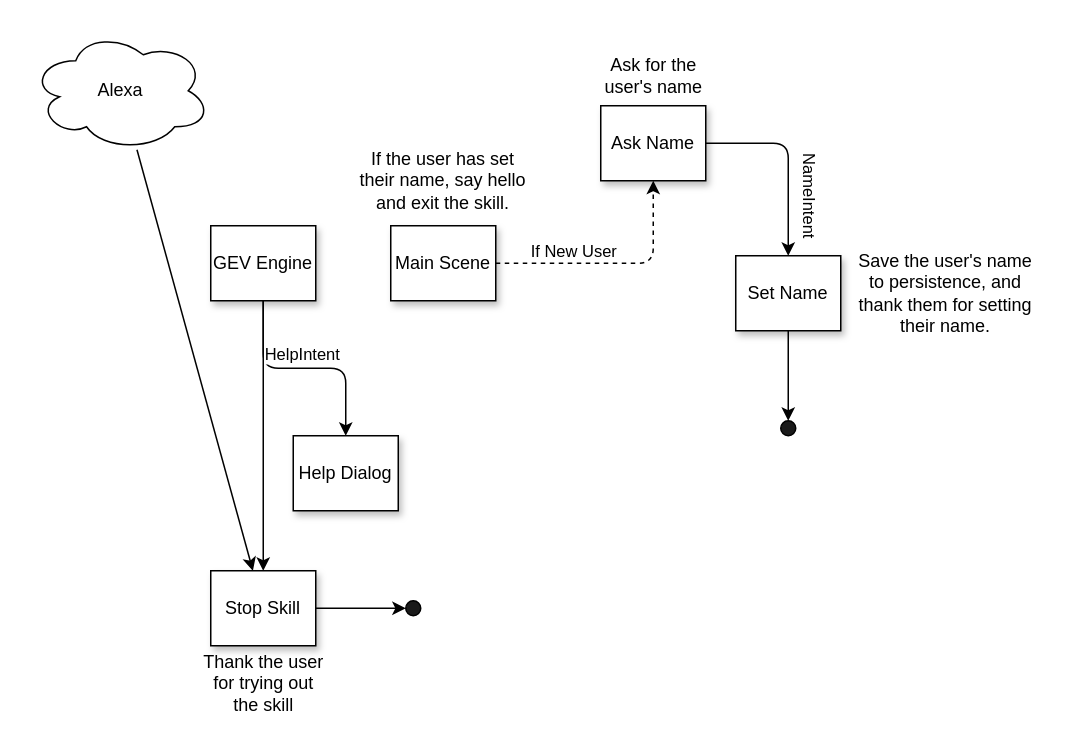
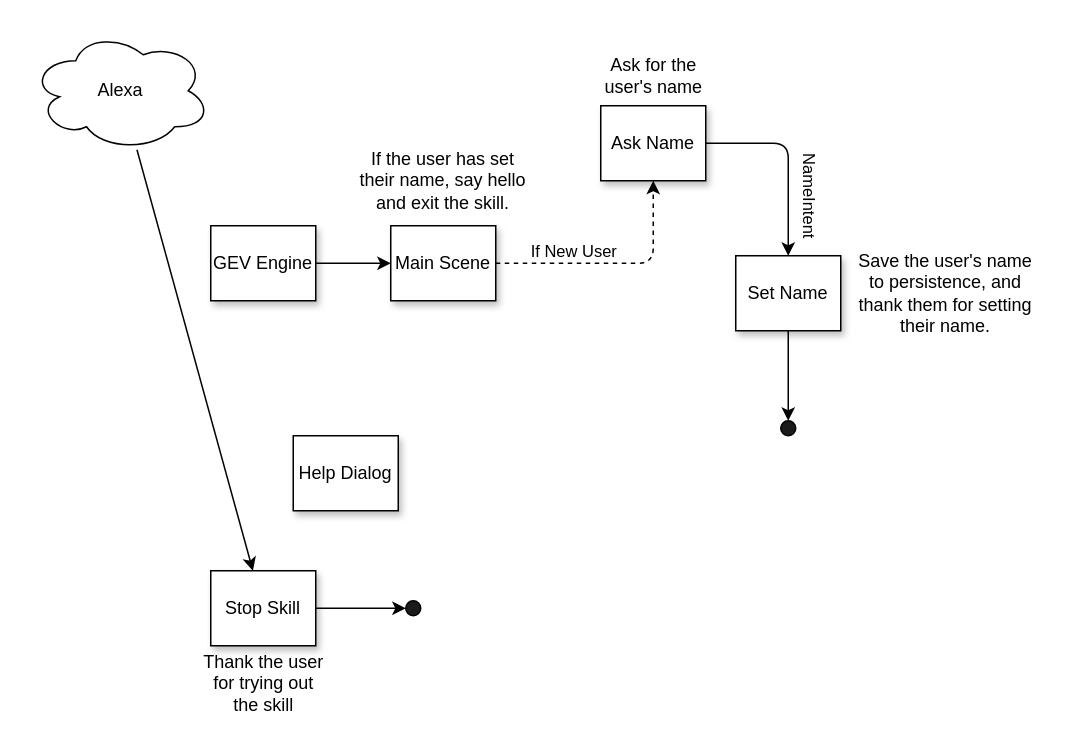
(330, 368) -> none
(263, 461) -> (348, 263)
